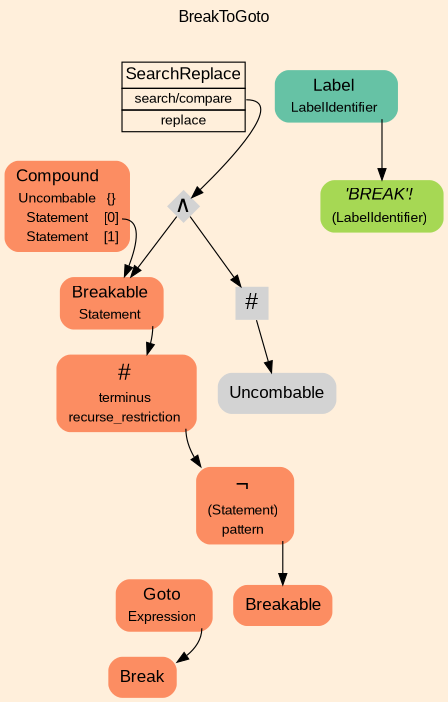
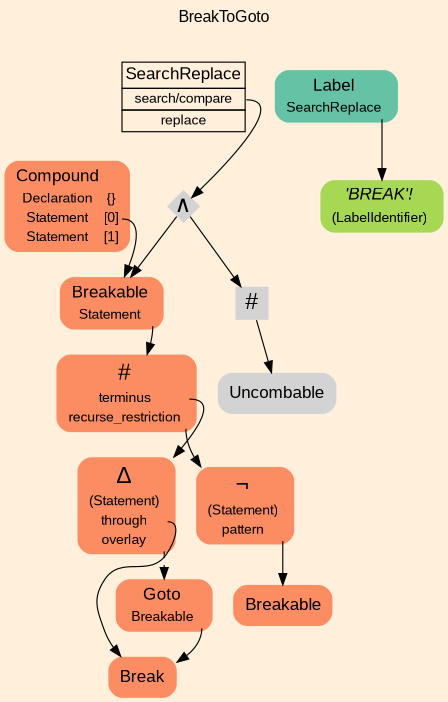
(334, 108) -> (334, 108)
(58, 198) -> (58, 198)
none -> (127, 506)
(162, 617) -> (162, 617)
